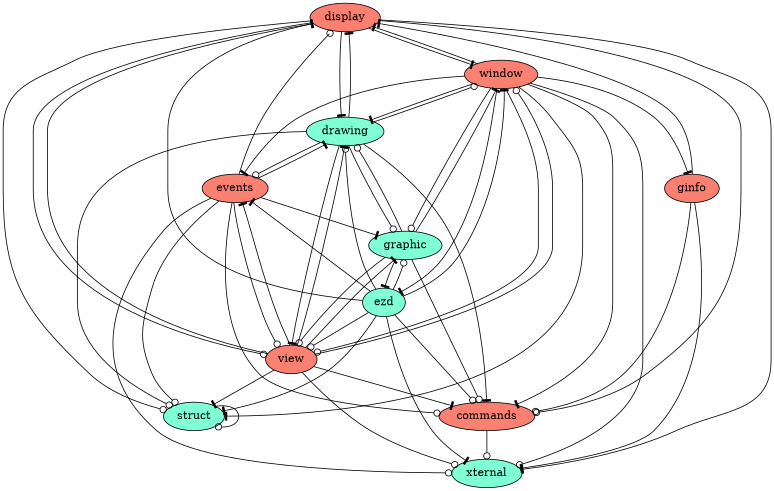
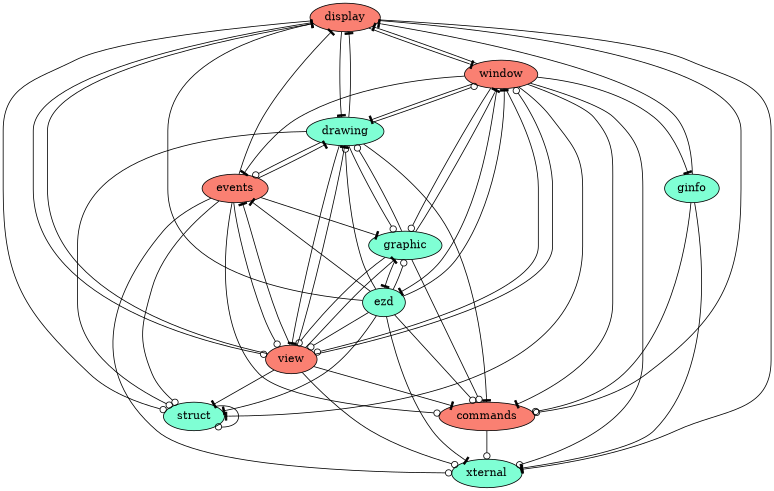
(275, 98) -> (275, 98)
(692, 188) -> (692, 188)
